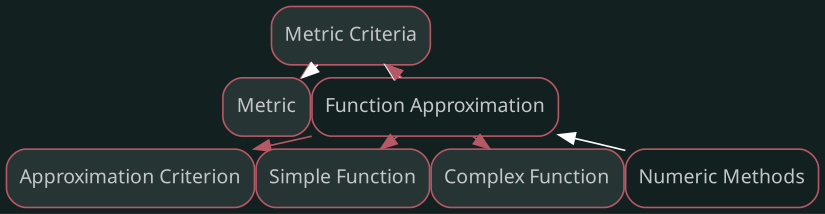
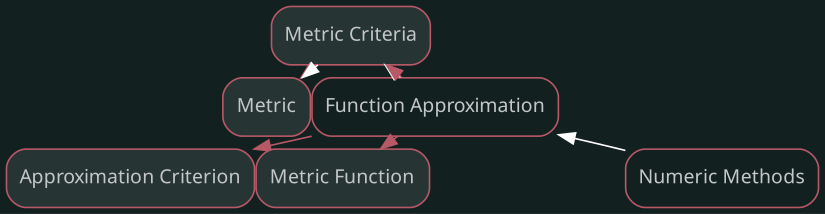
(343, 178) -> (343, 178)
(528, 178) -> none
